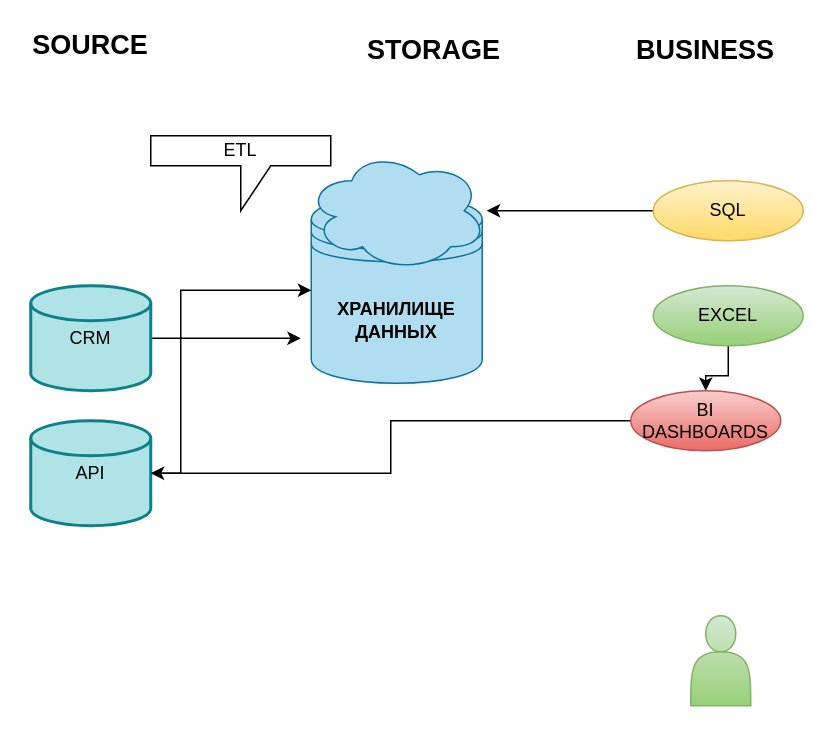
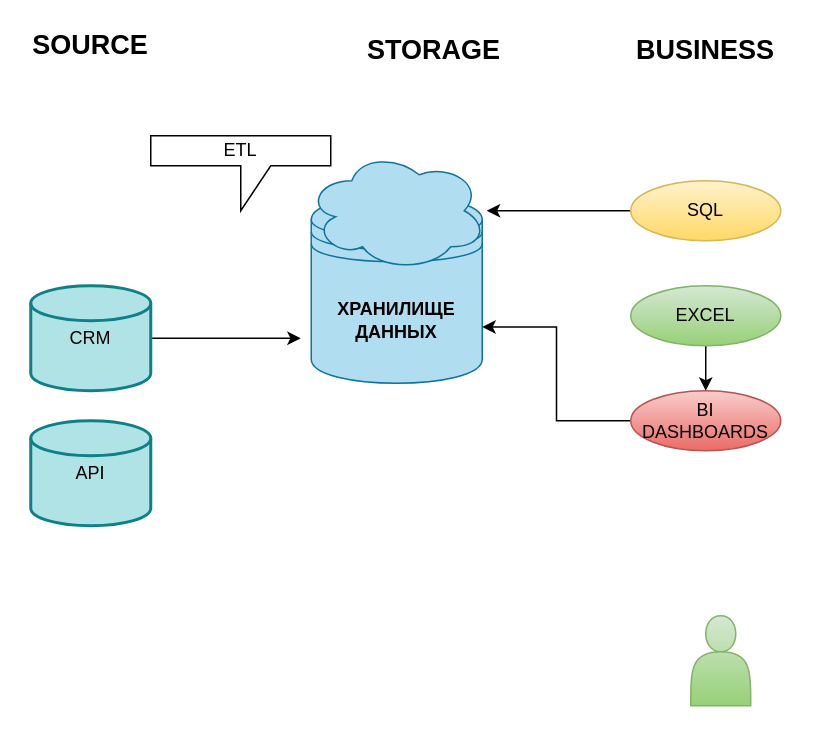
(728, 211) -> (706, 211)
(728, 316) -> (706, 316)
(181, 320) -> none
(391, 467) -> (557, 342)
